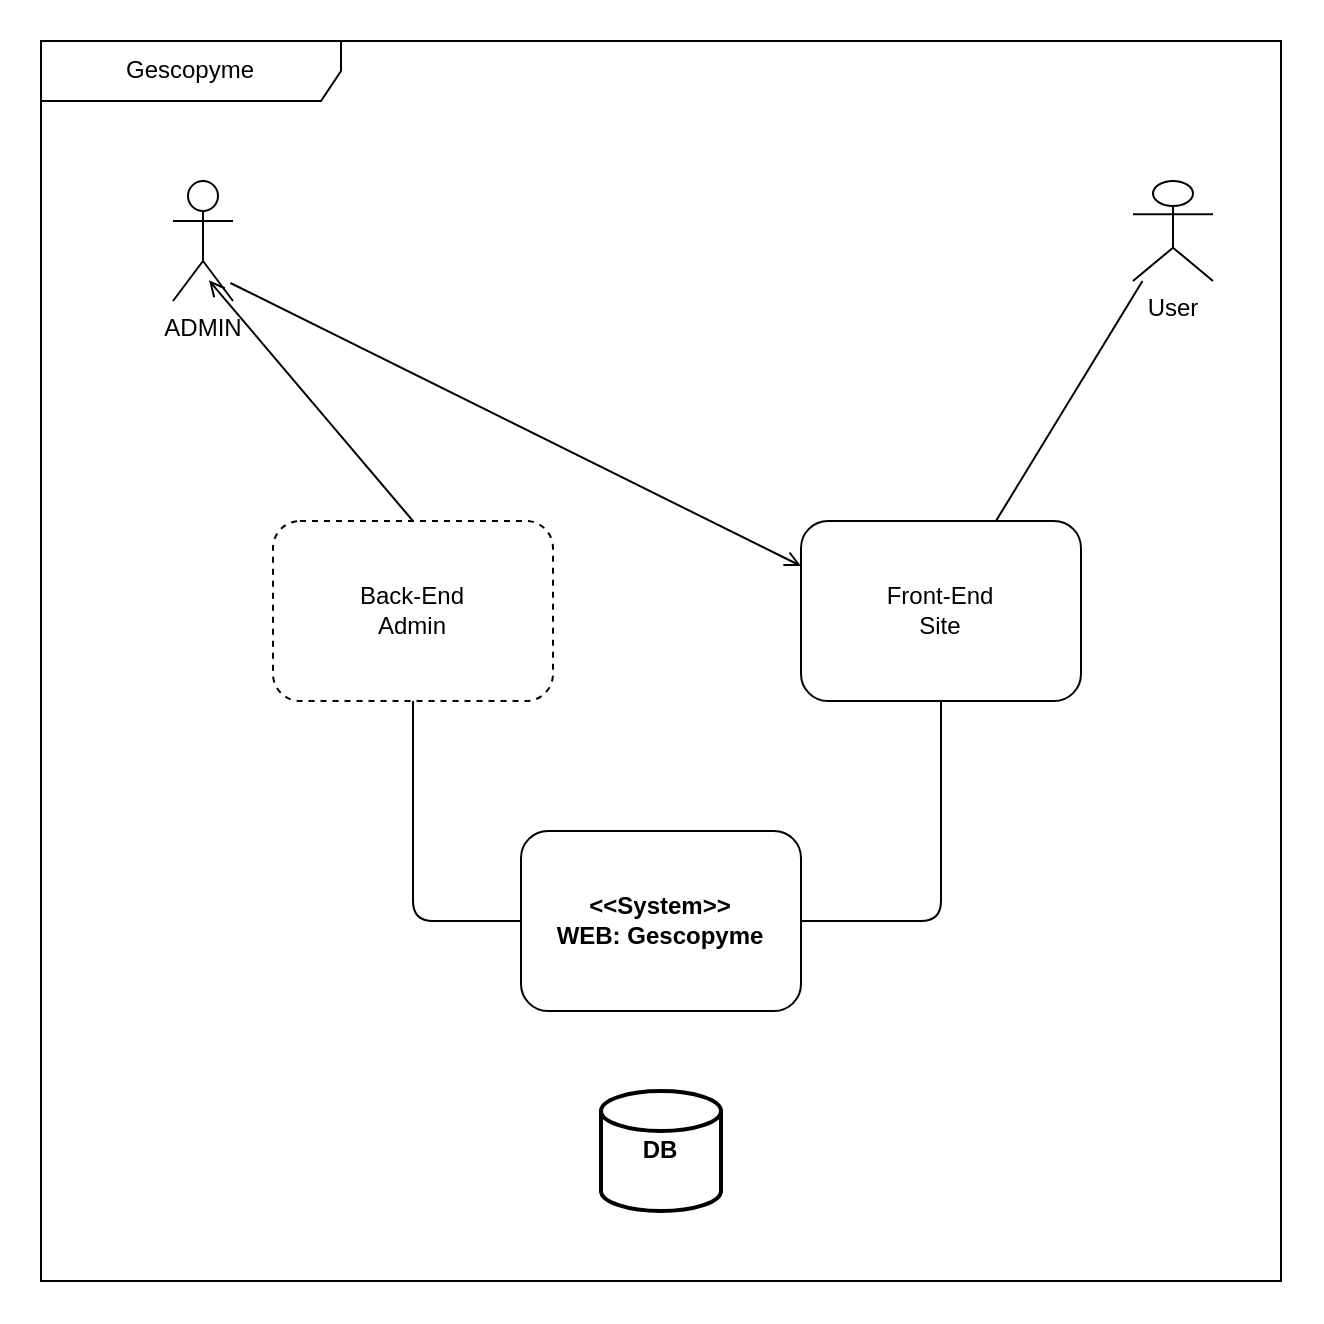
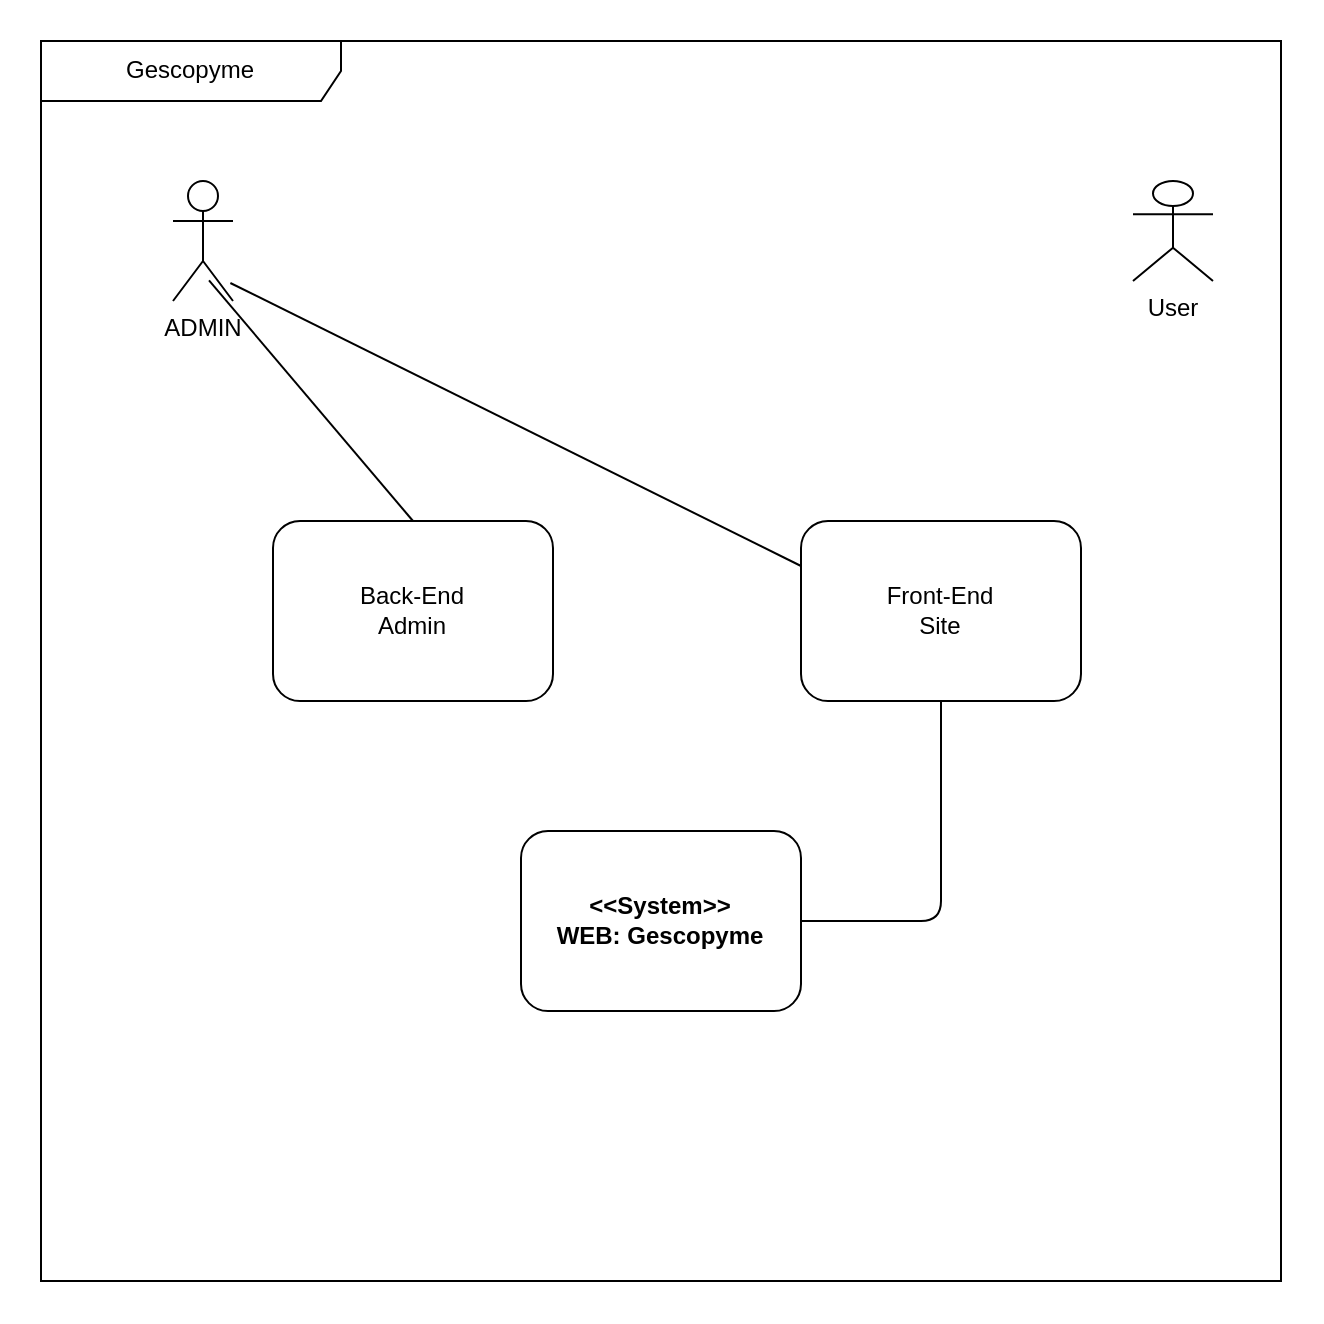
(214, 286) -> (213, 285)
(1069, 401) -> none
(794, 563) -> (796, 563)
(413, 611) -> (413, 611)
(413, 858) -> none
(661, 1151) -> none
